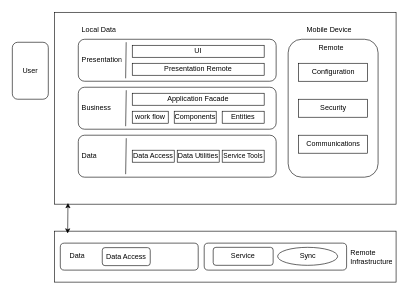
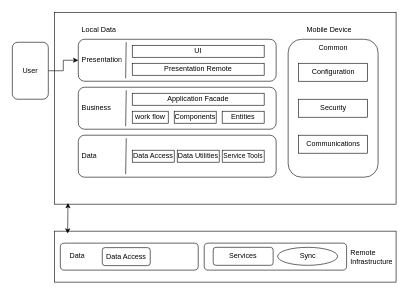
(331, 48) -> (331, 48)
none -> (63, 61)
(243, 257) -> (243, 257)
